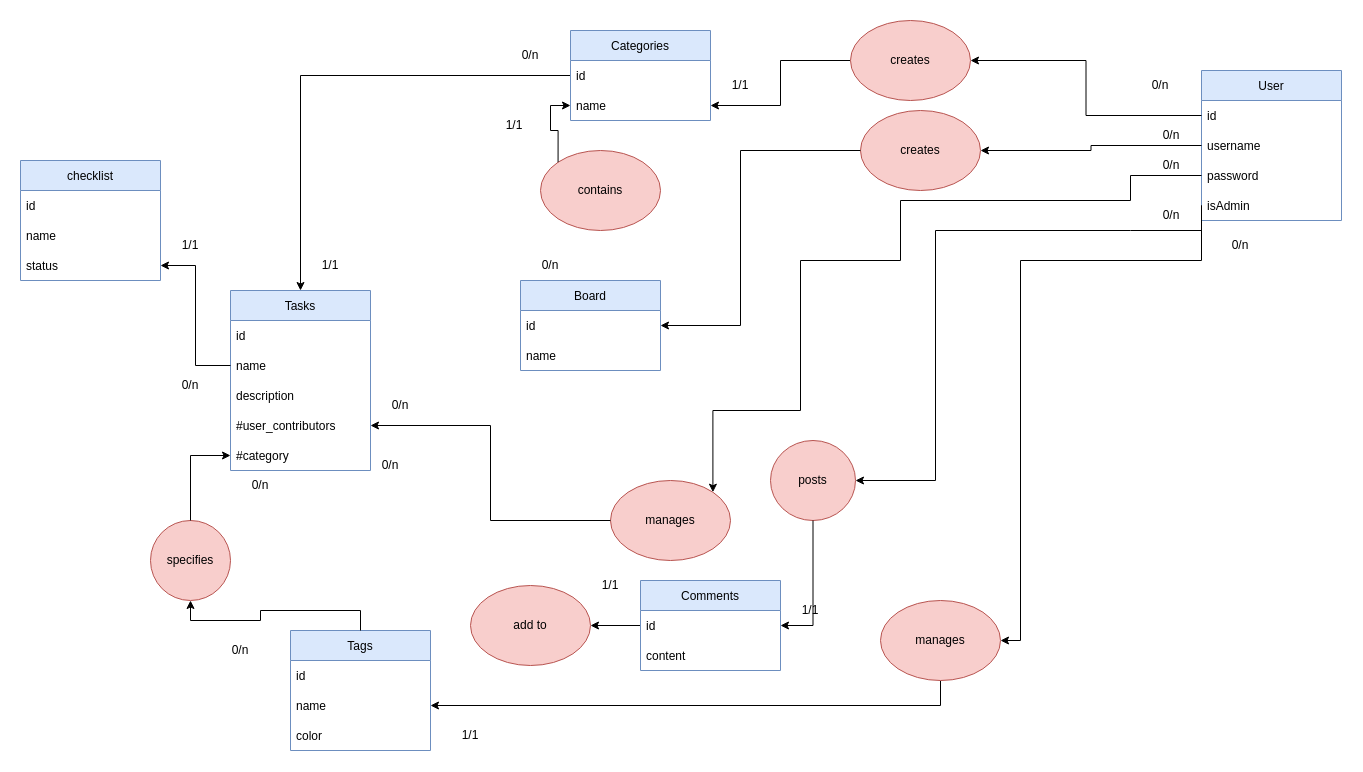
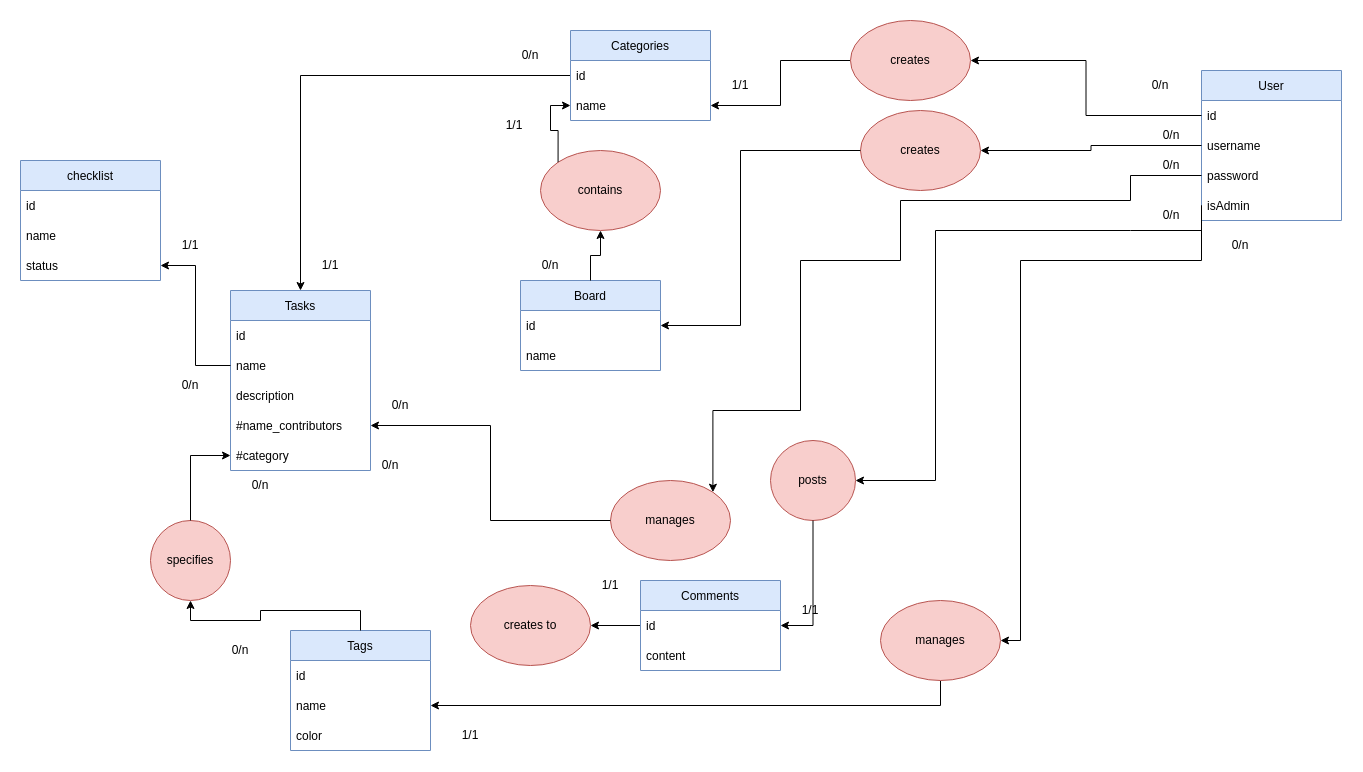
none -> (592, 256)
(295, 426) -> (295, 426)
(531, 626) -> (531, 626)
